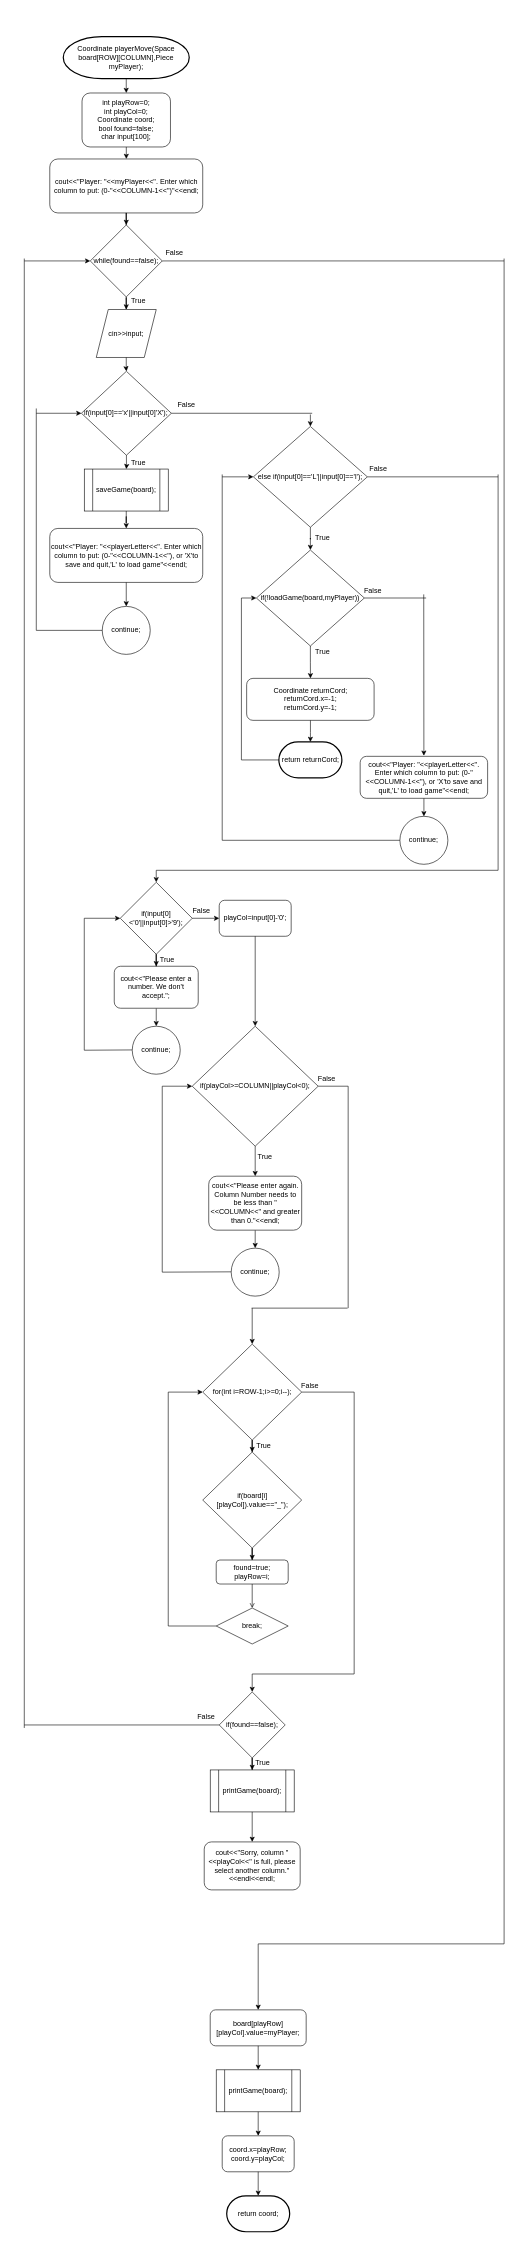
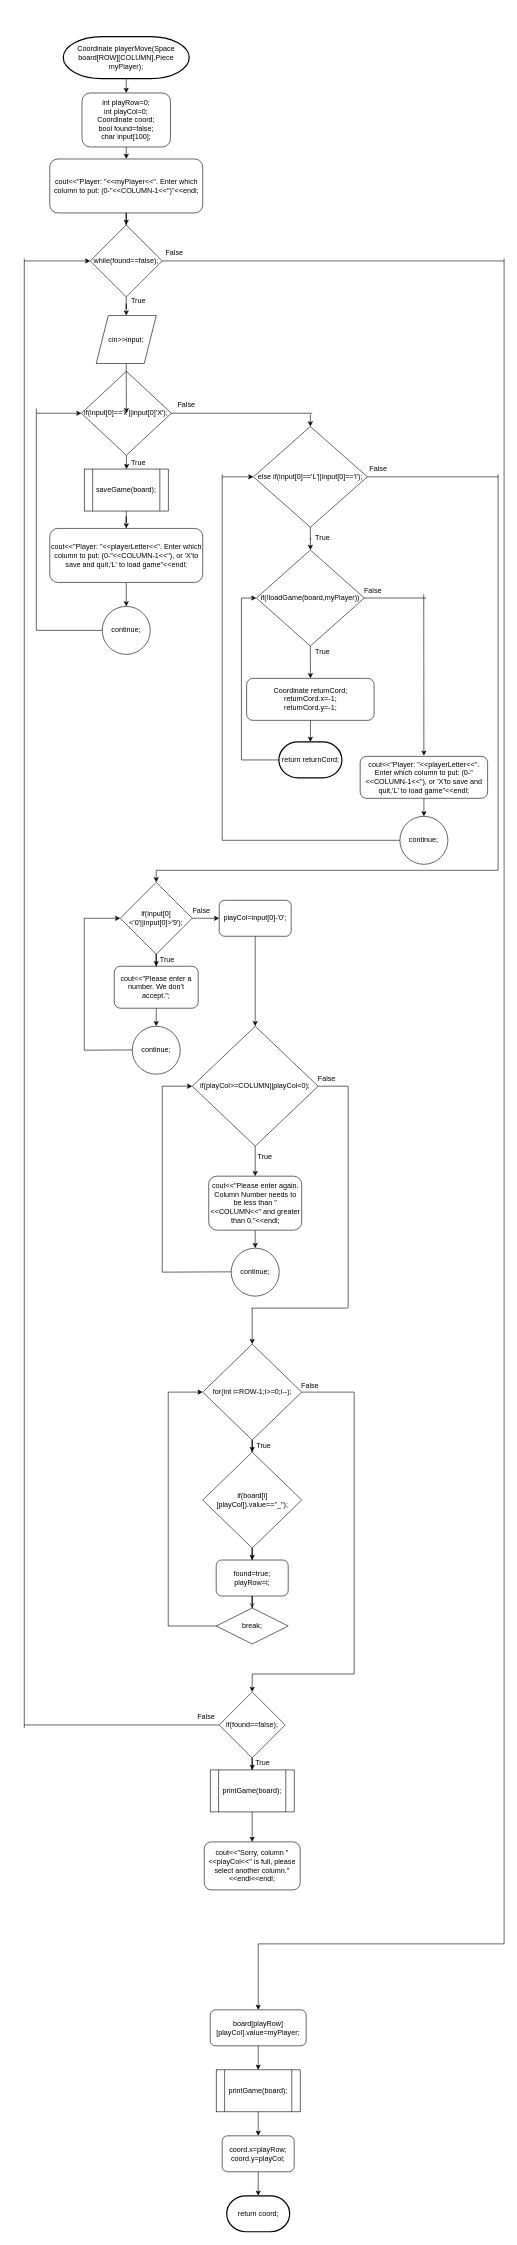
(126, 333) -> (126, 339)
(252, 1572) -> (252, 1578)
